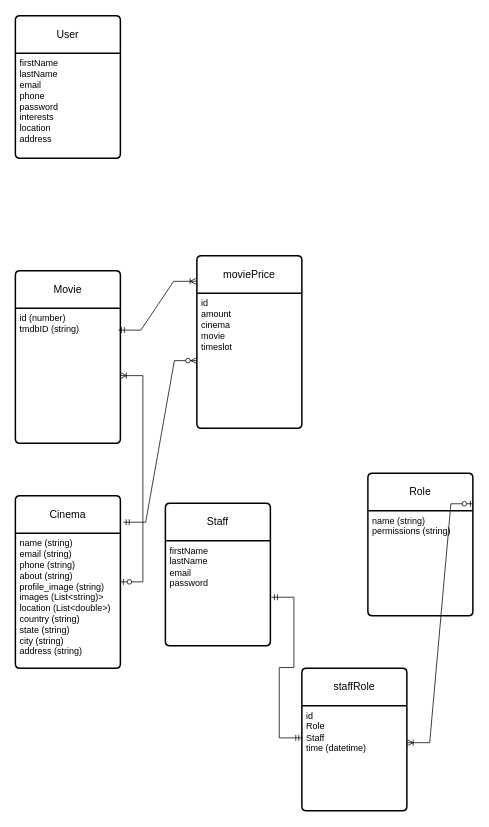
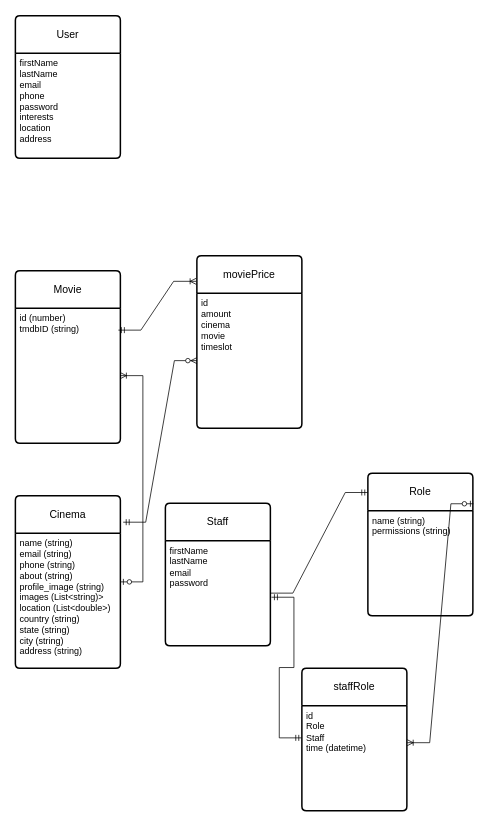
none -> (319, 542)
